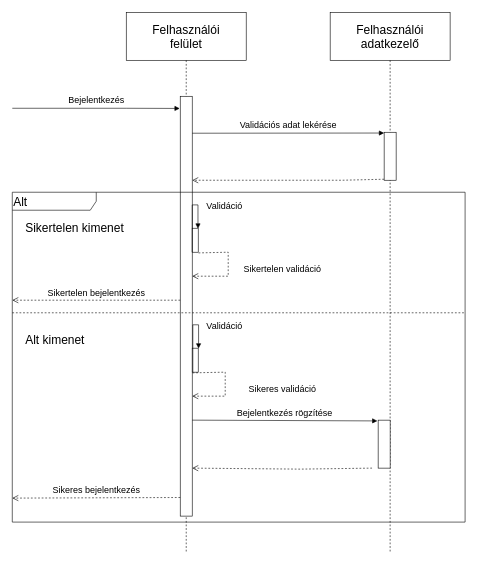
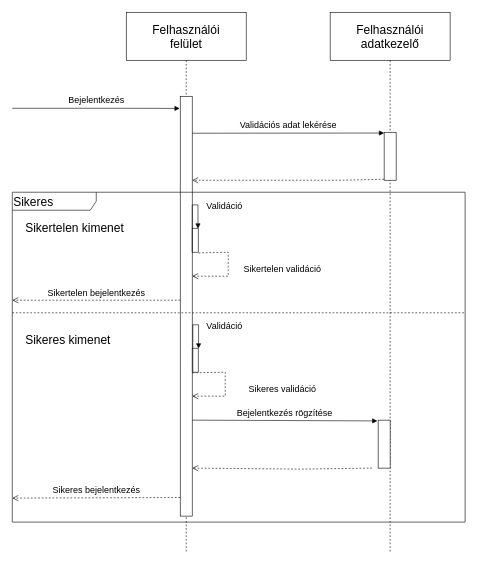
(22, 201) -> (35, 201)
(57, 340) -> (71, 340)
